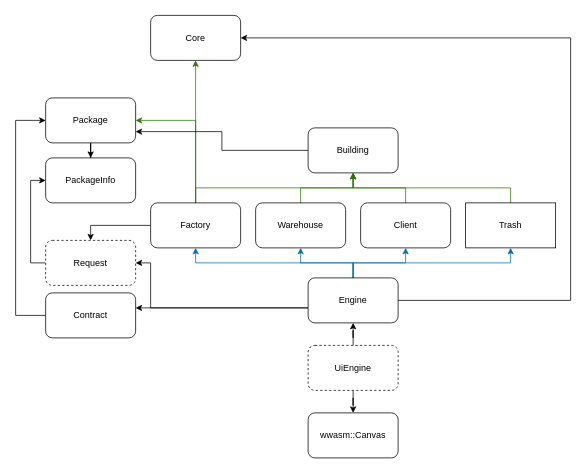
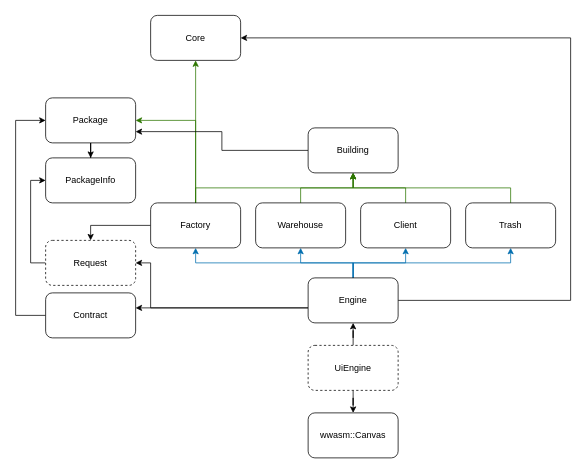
(510, 225) -> (510, 225)
